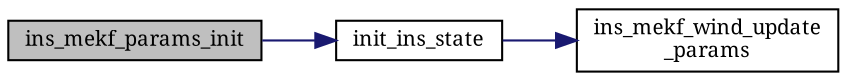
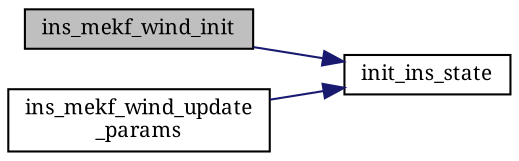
(135, 40) -> (139, 29)
(529, 40) -> (297, 95)
